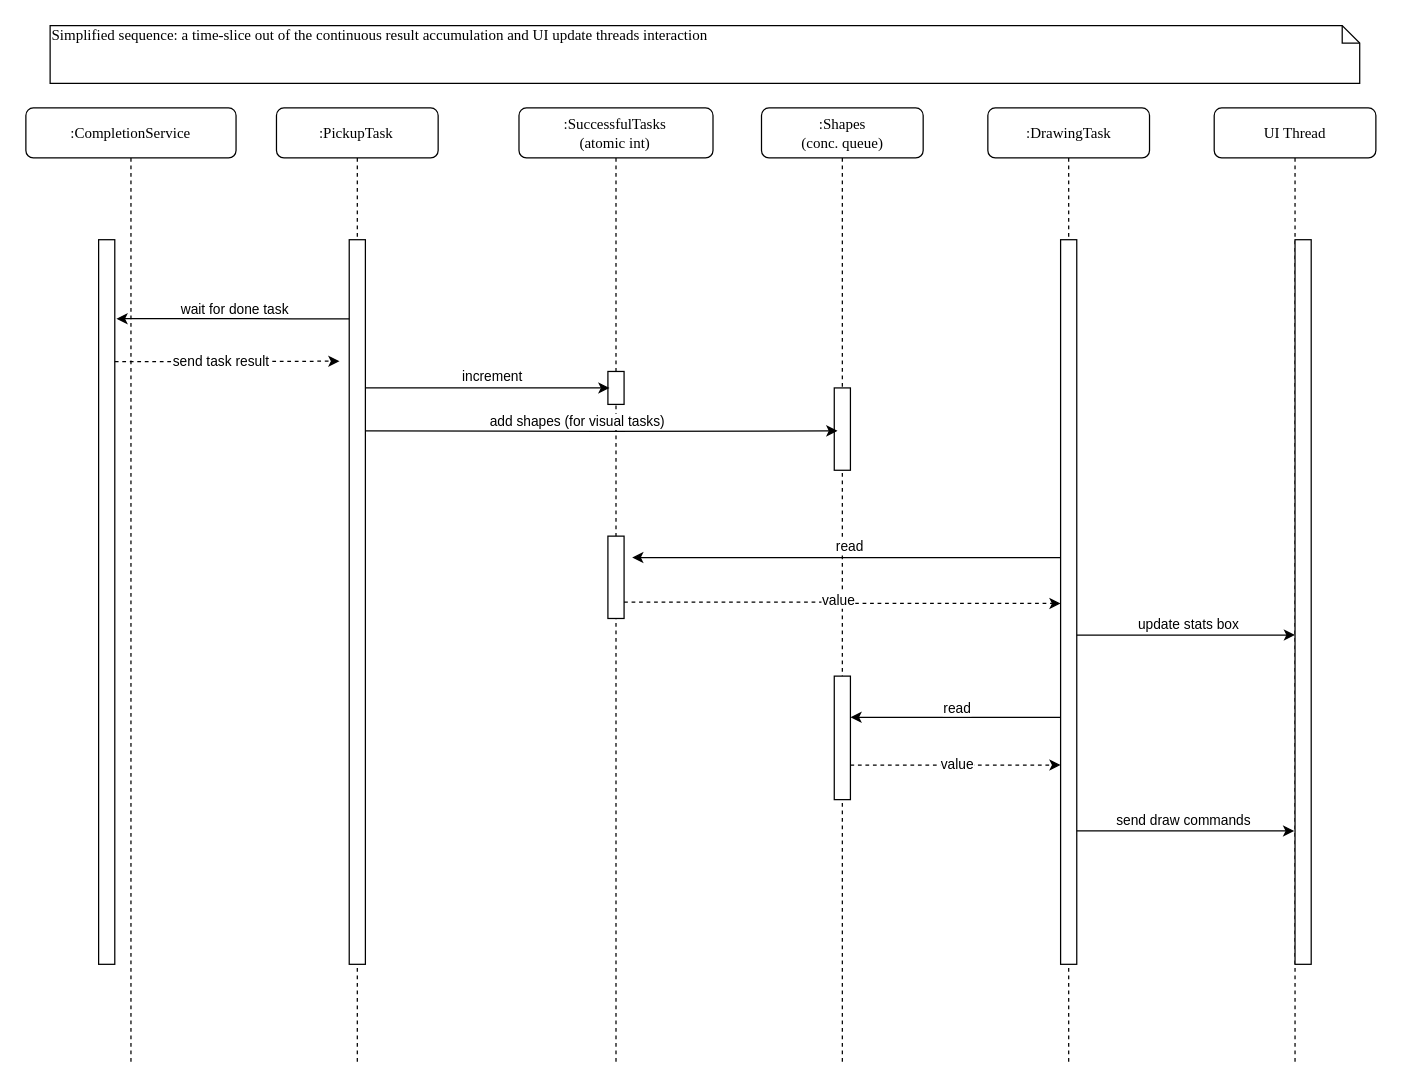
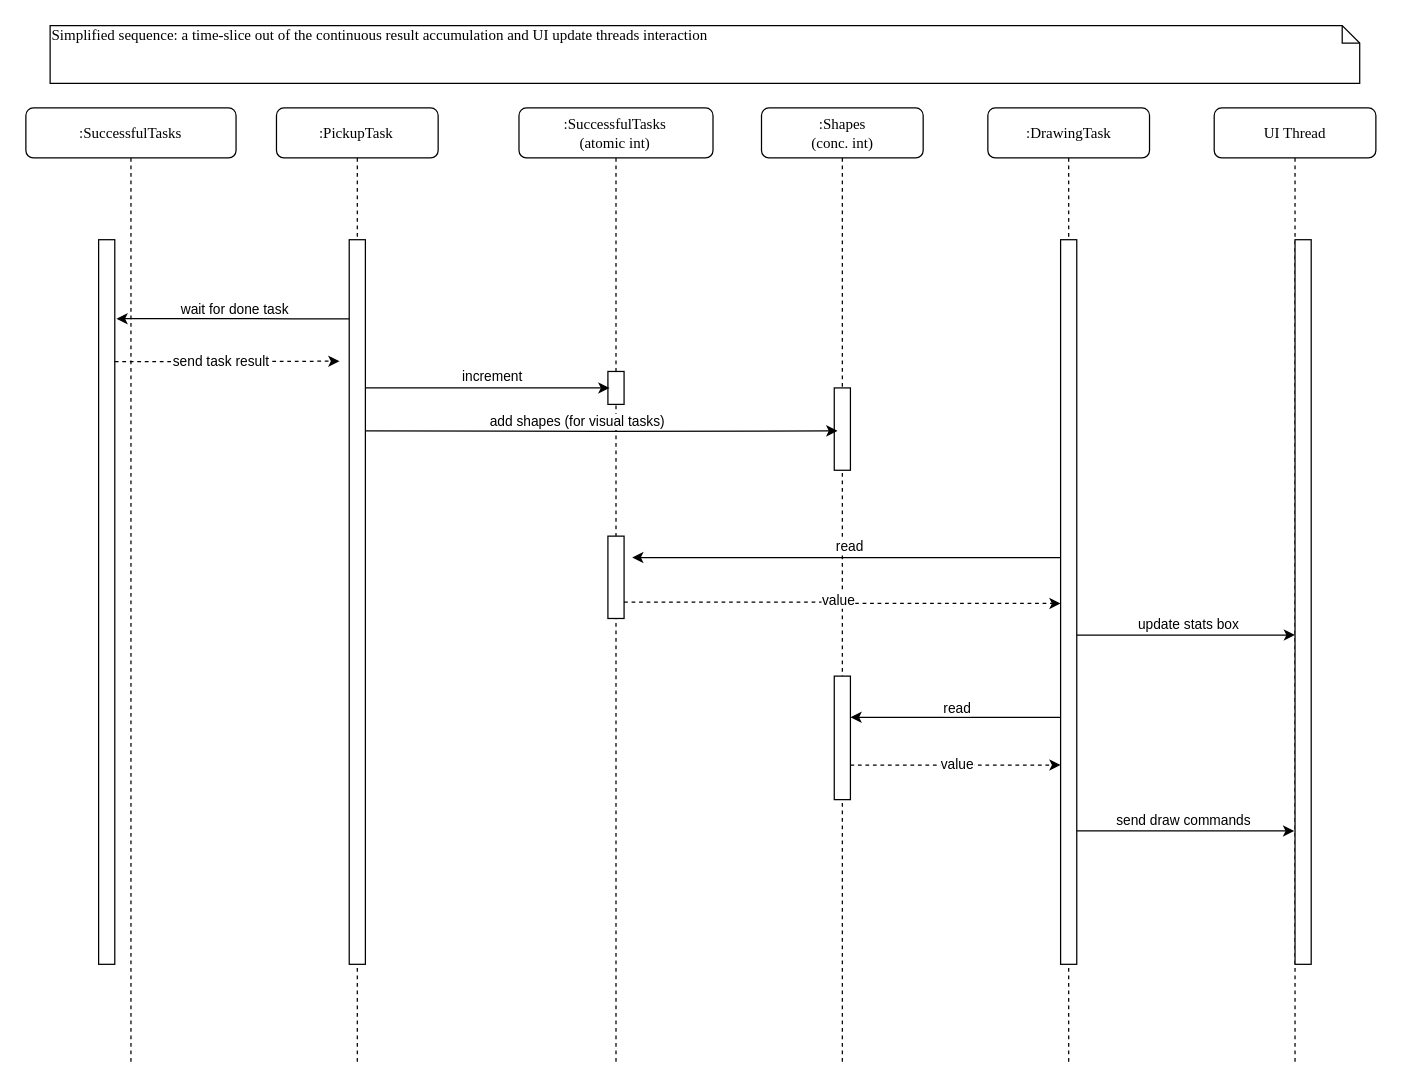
(131, 133) -> (131, 133)
(843, 133) -> (843, 133)
